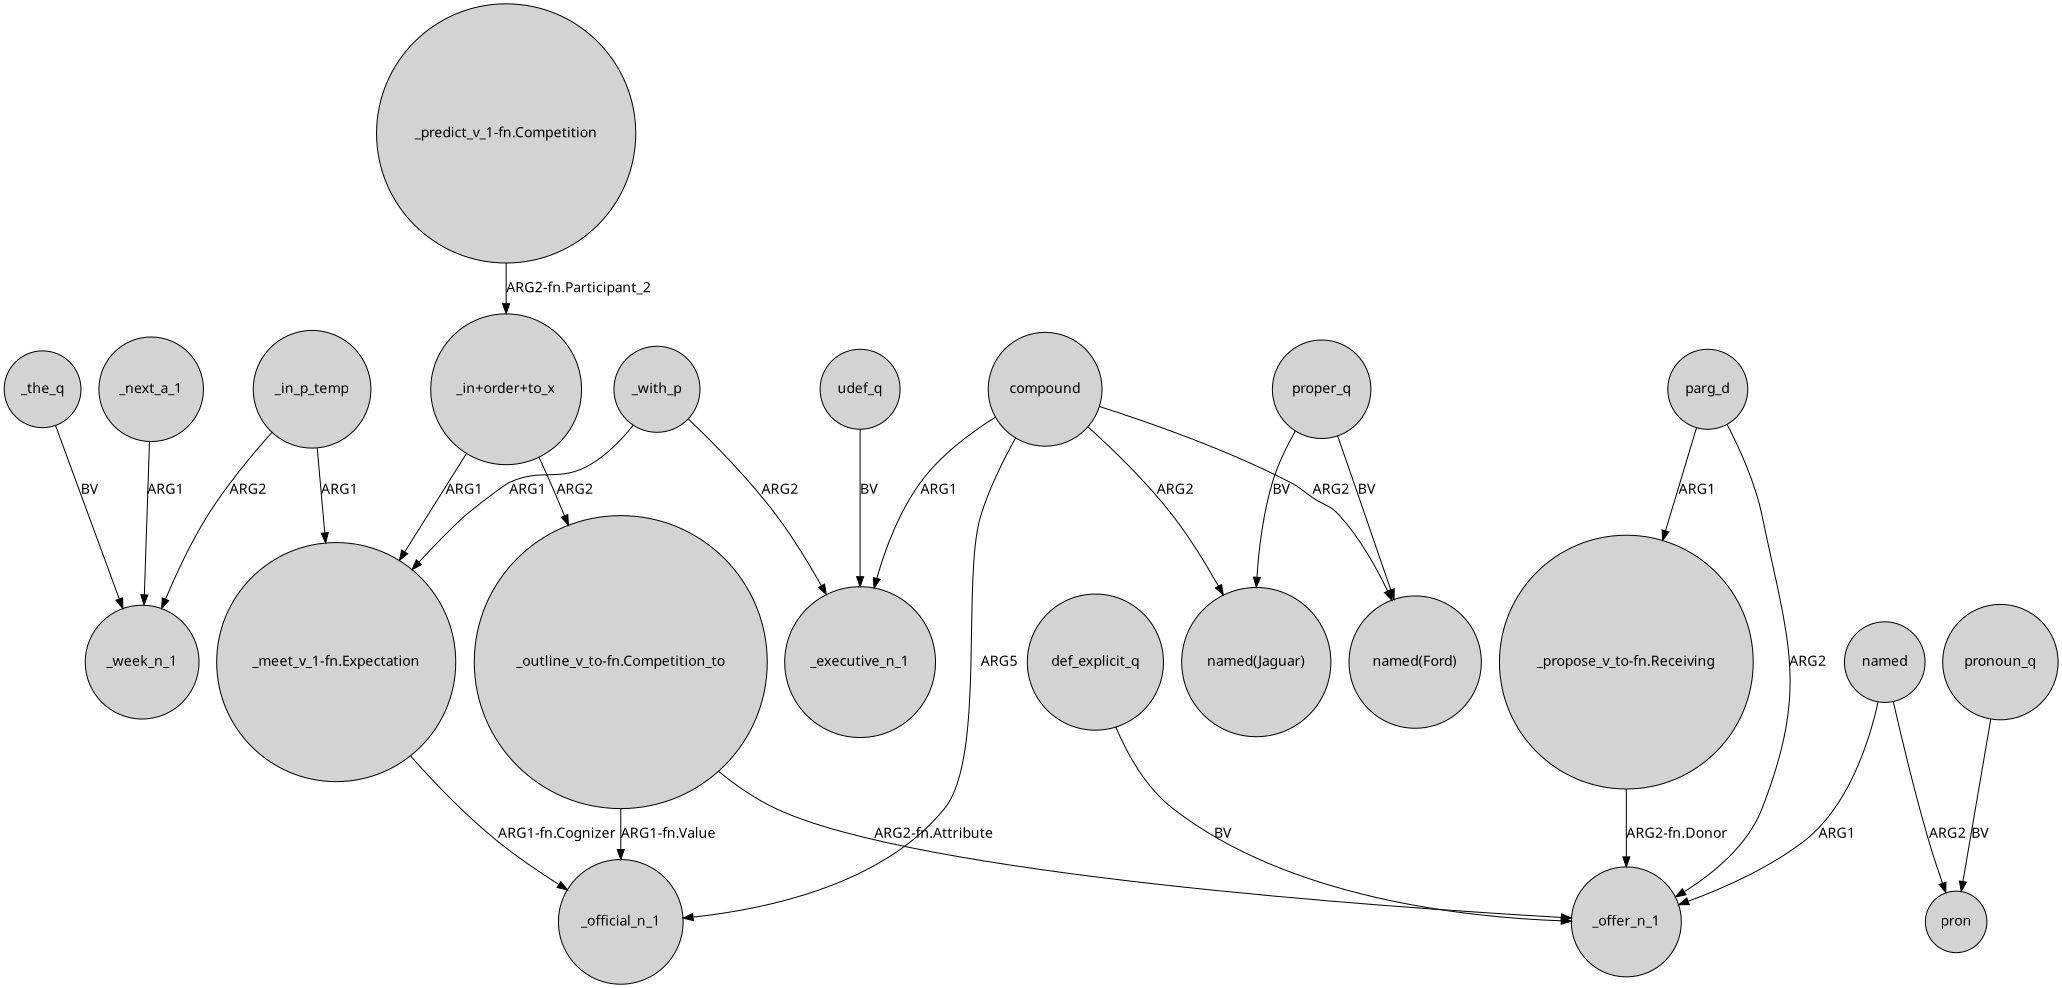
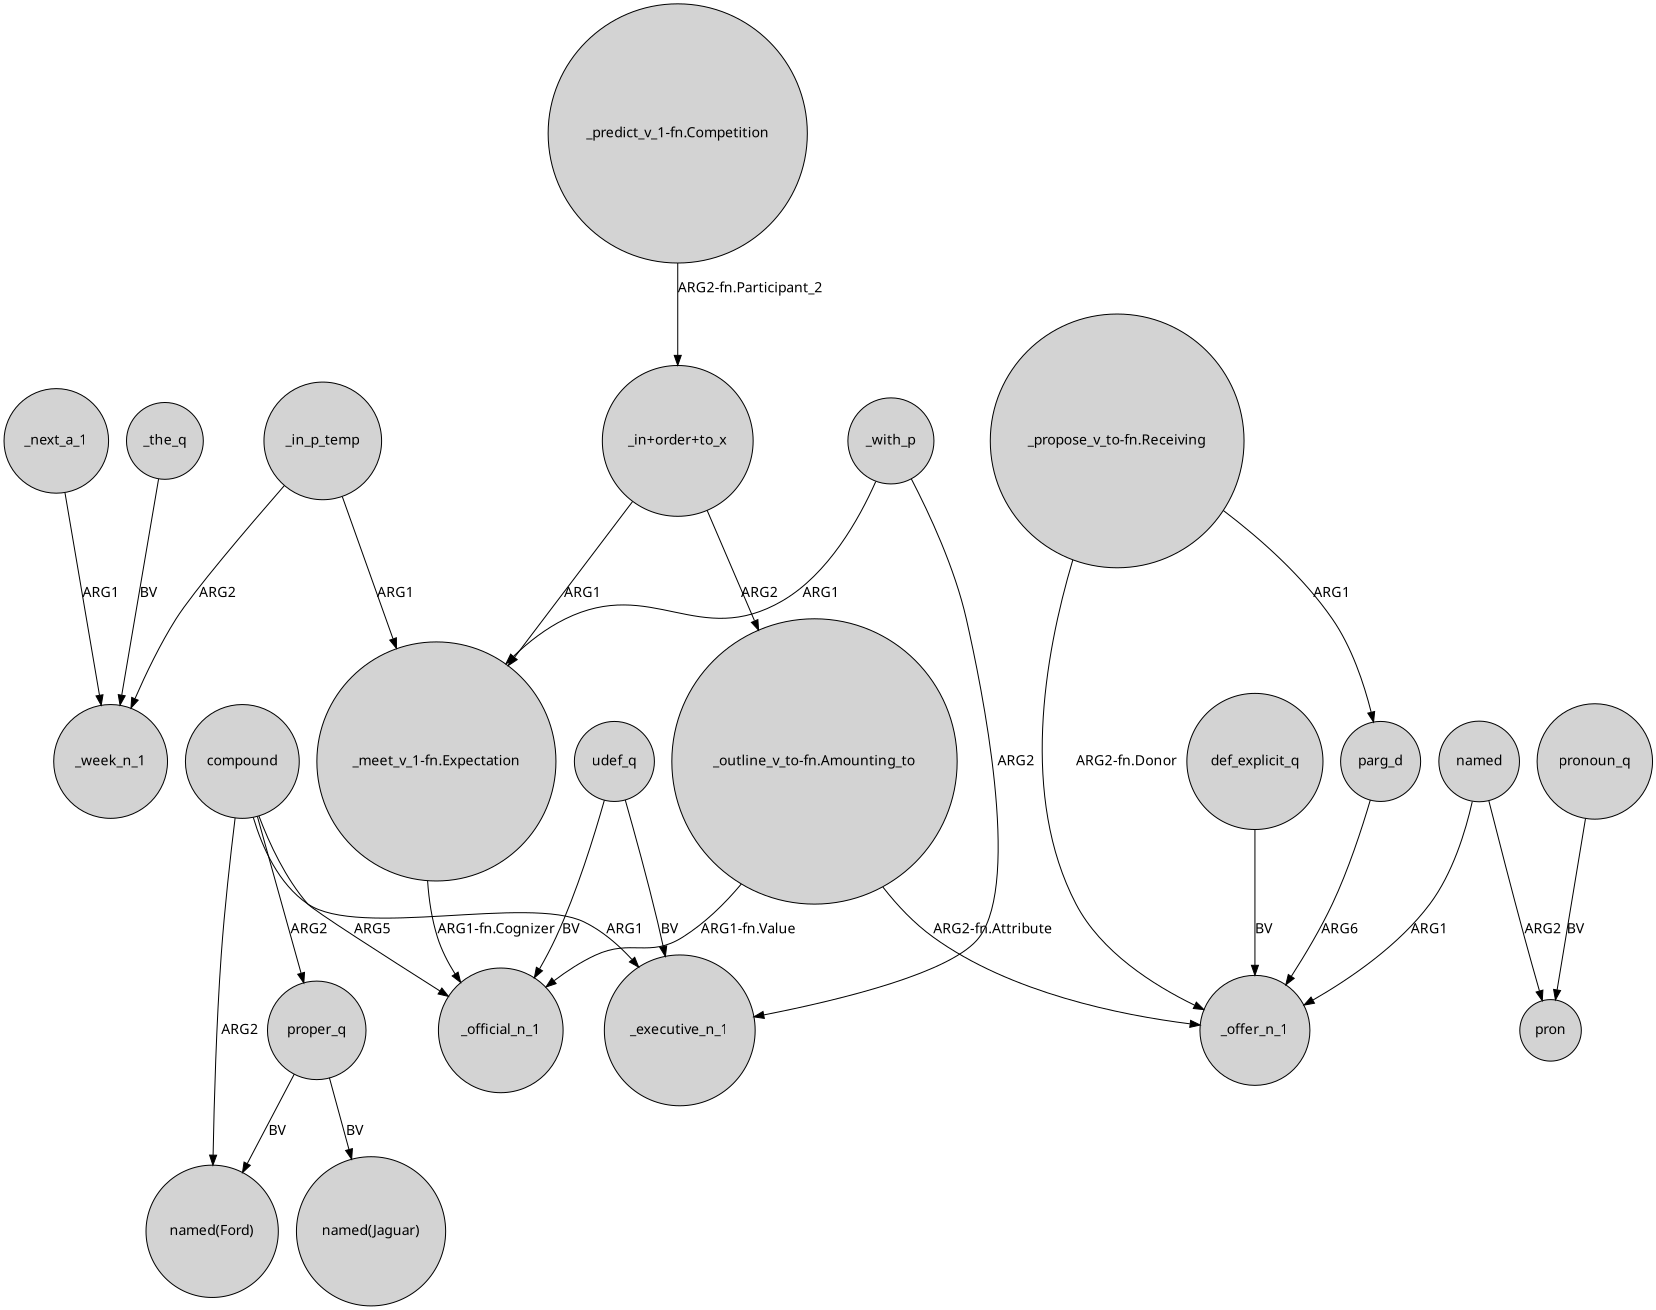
(1681, 479) -> (1316, 598)
(1161, 501) -> (279, 895)
(621, 662) -> (814, 761)
(1808, 662) -> (1340, 930)
none -> (577, 886)
